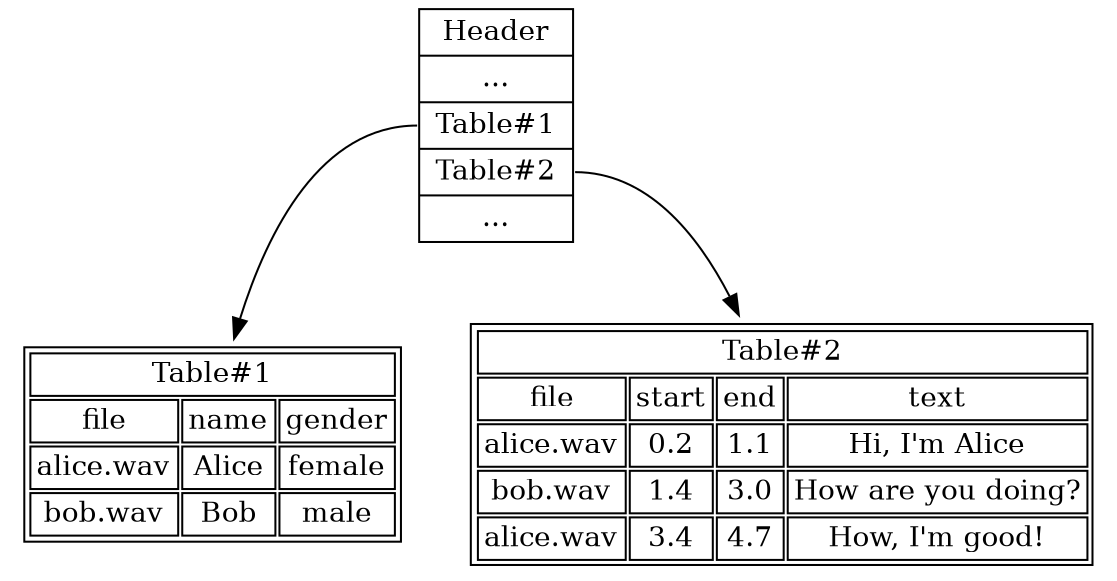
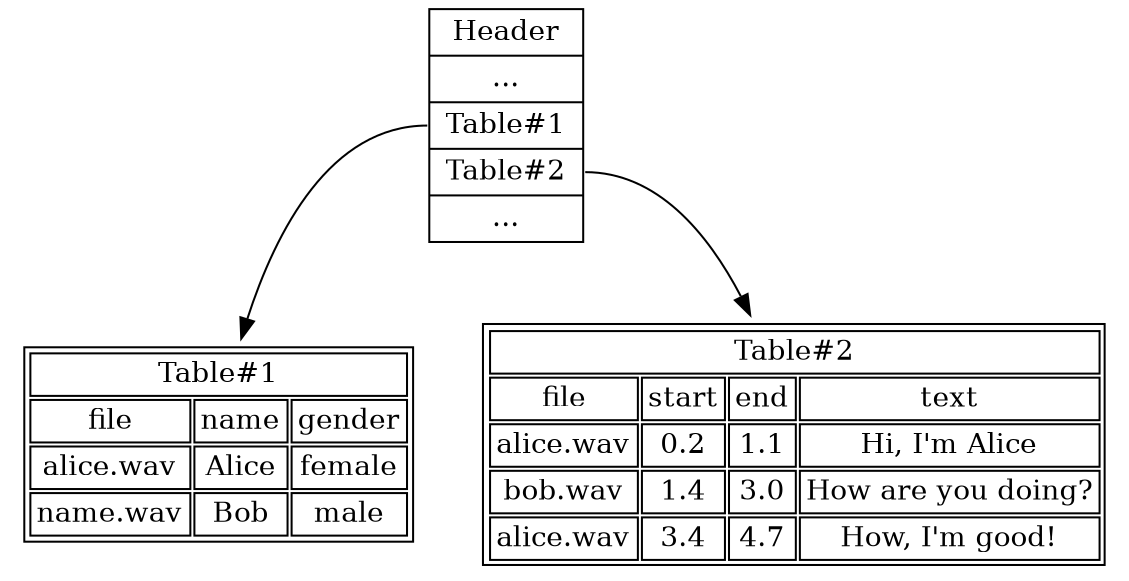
(104, 513) -> (110, 513)
